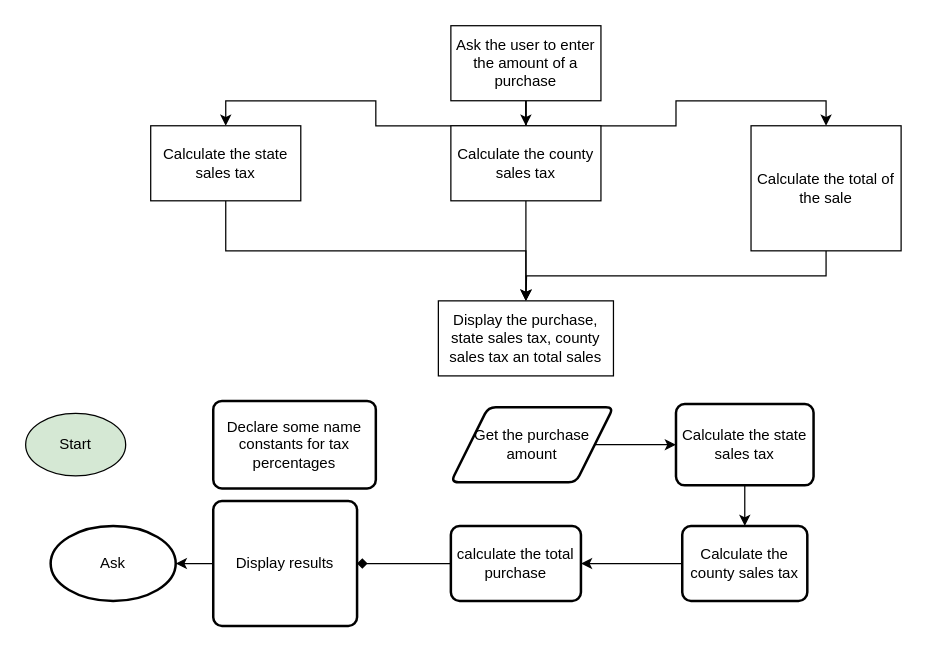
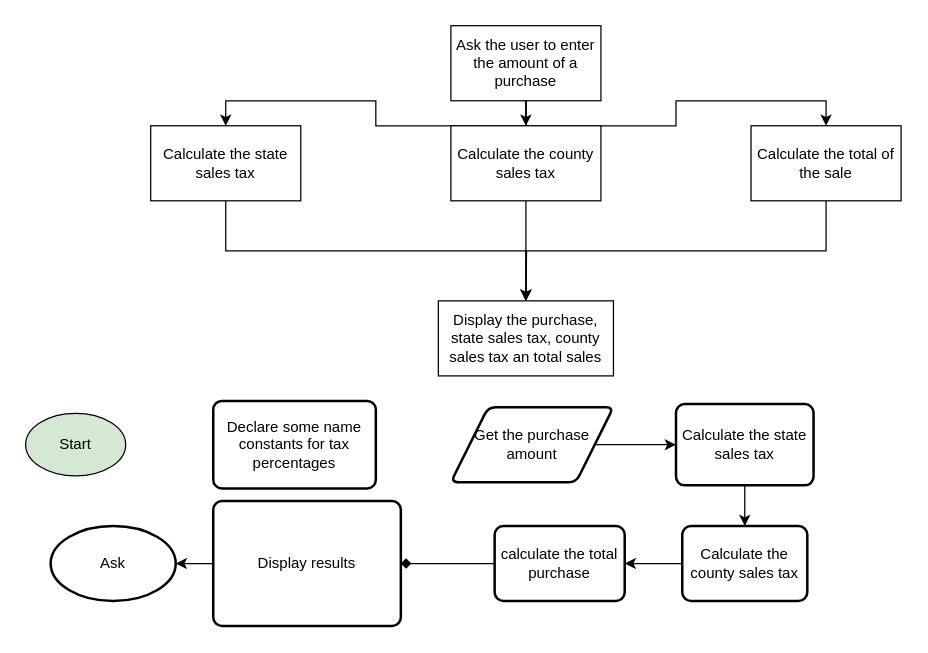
(826, 188) -> (826, 163)
(285, 563) -> (307, 563)
(516, 563) -> (559, 563)
